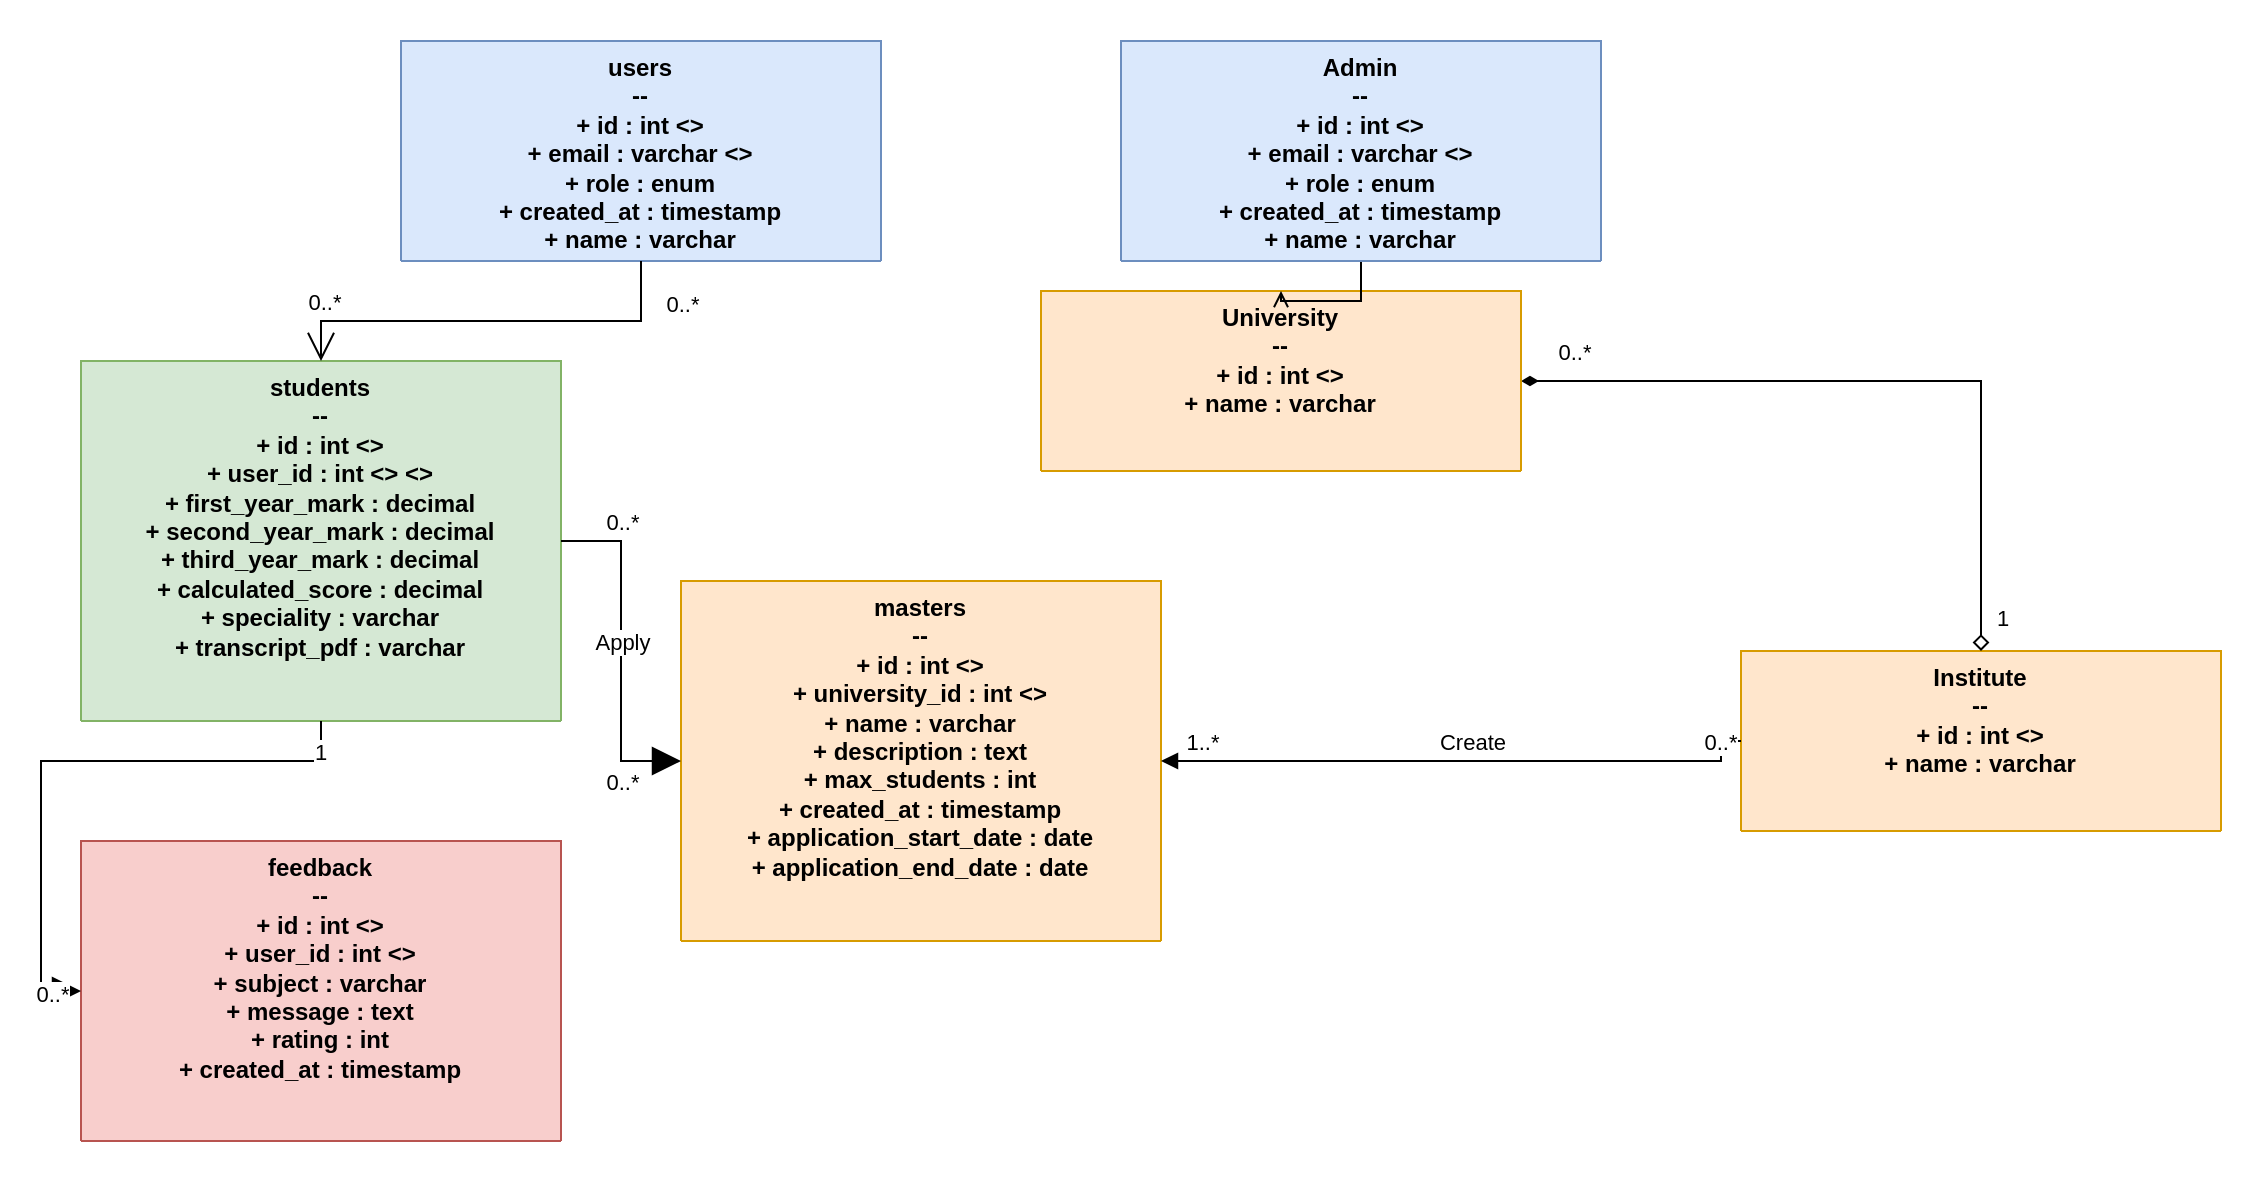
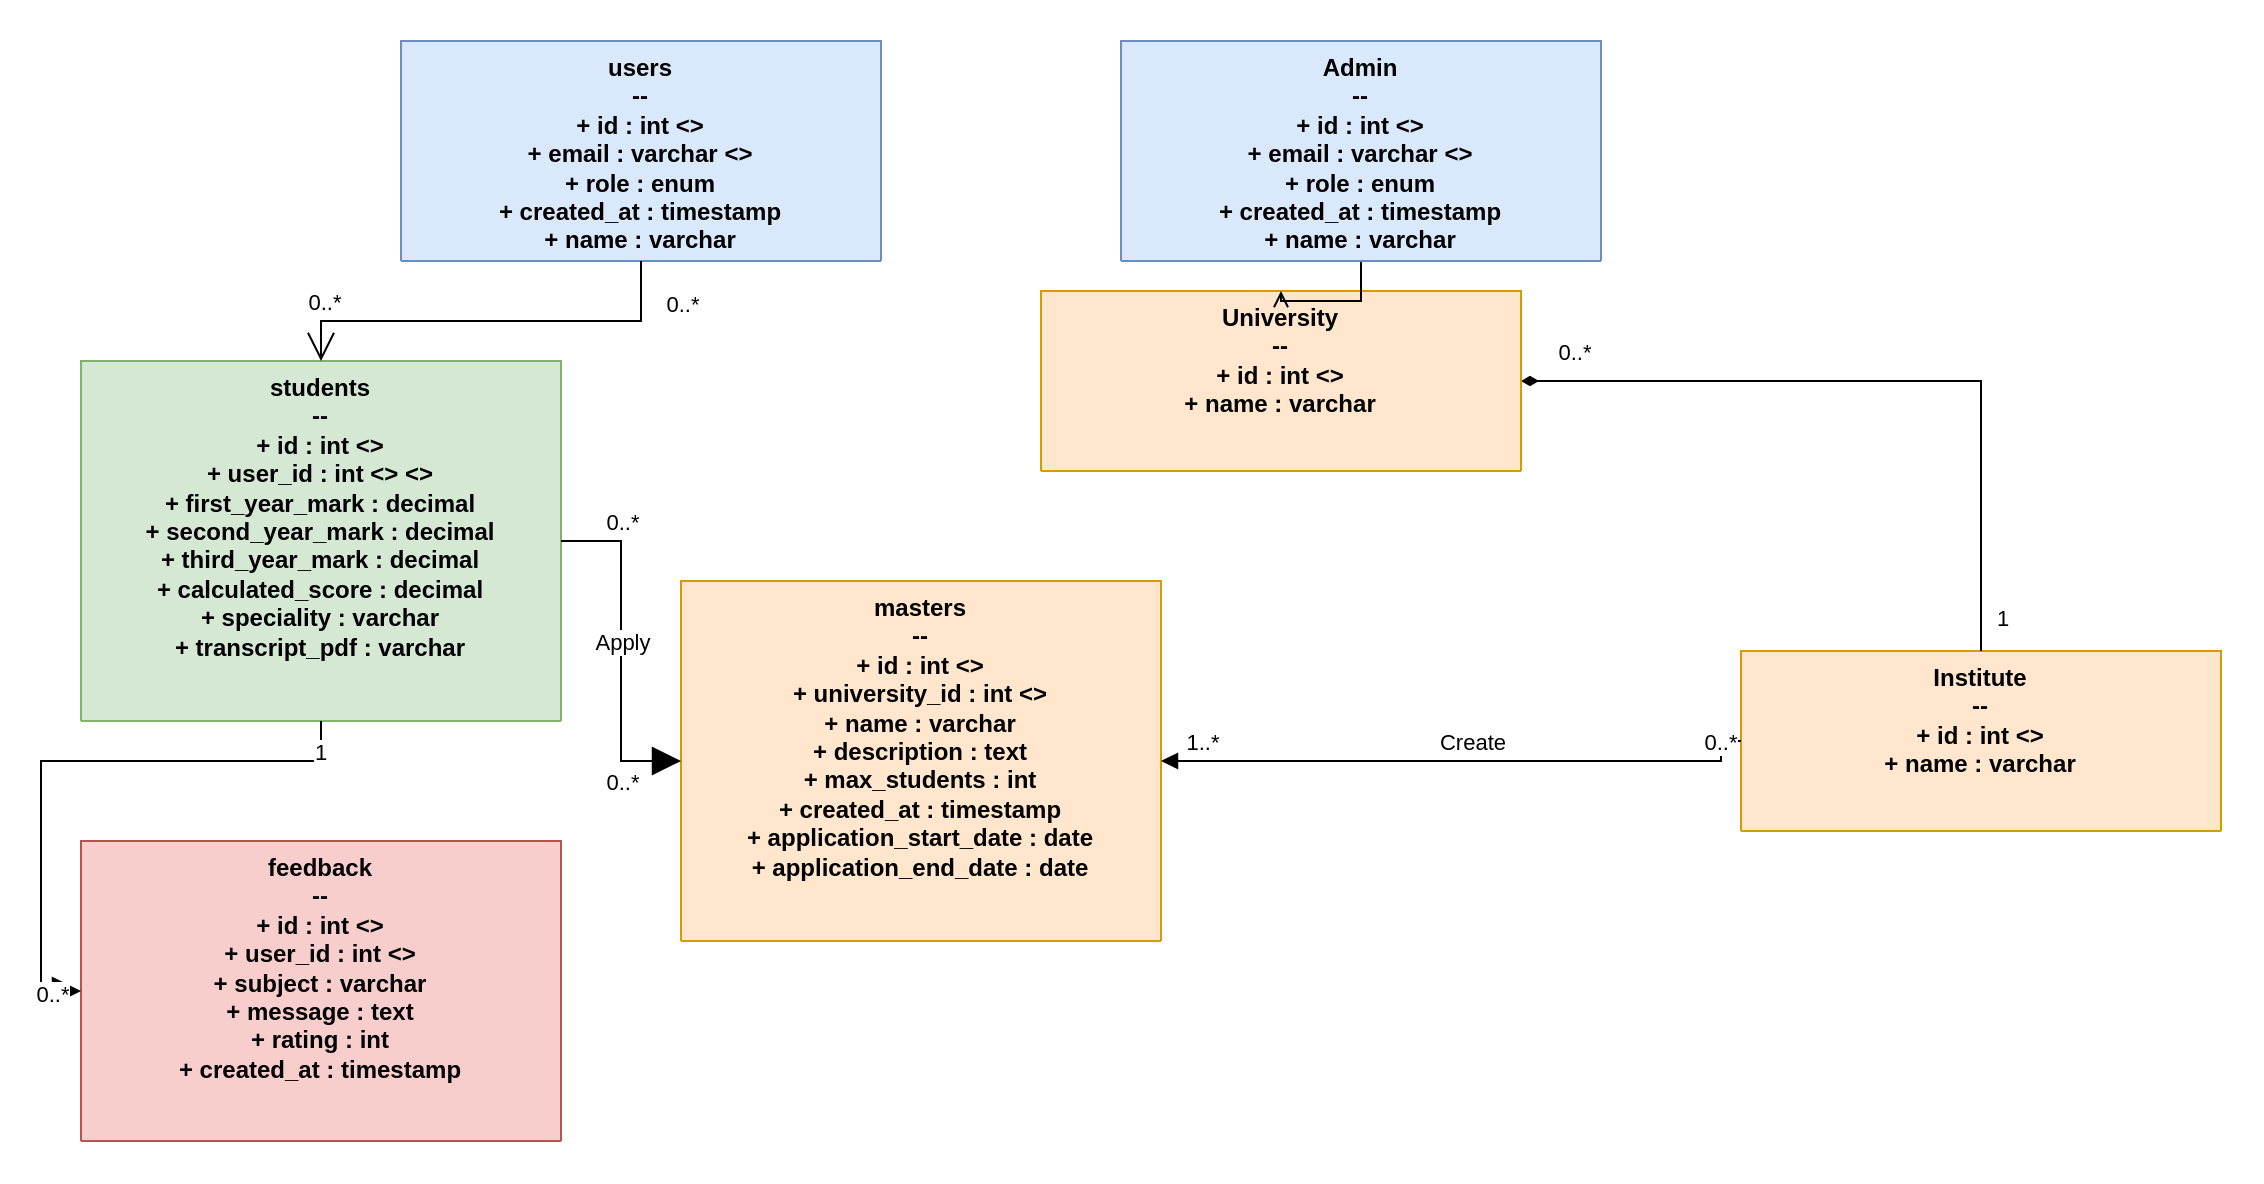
(1981, 635) -> (1981, 642)
